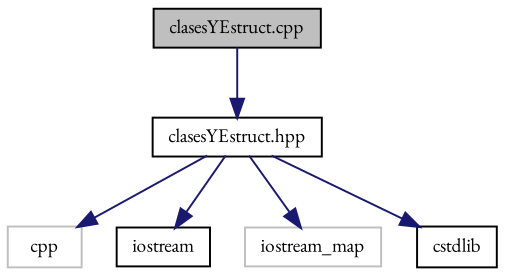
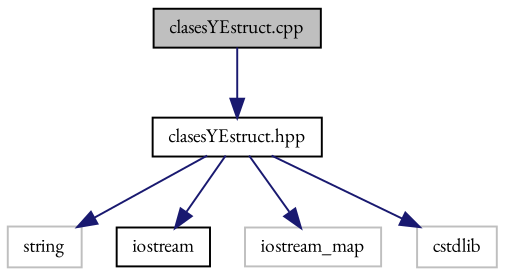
(45, 247) -> (45, 247)
(457, 247) -> (457, 247)
